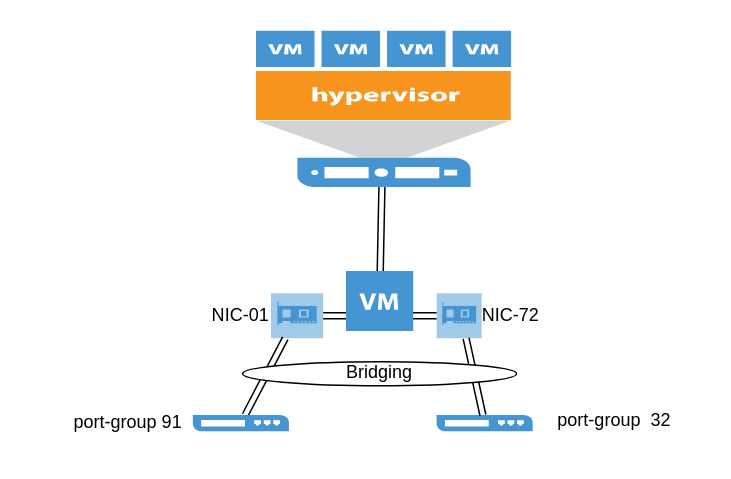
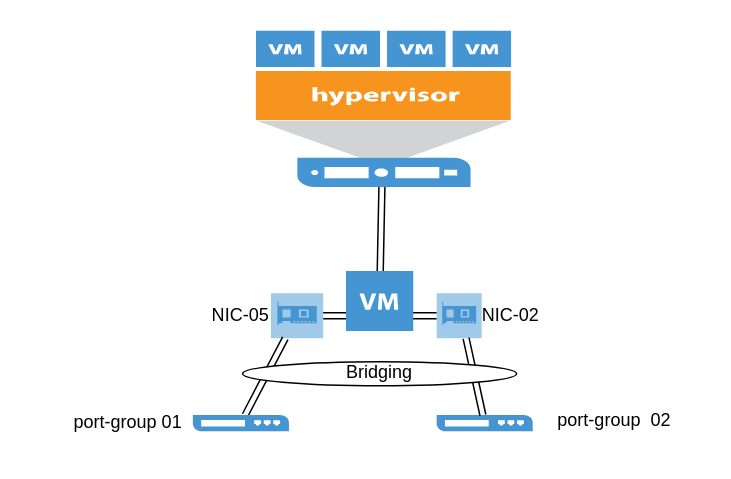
(241, 316) -> (241, 316)
(511, 316) -> (511, 316)
(614, 421) -> (614, 421)
(128, 422) -> (128, 422)
